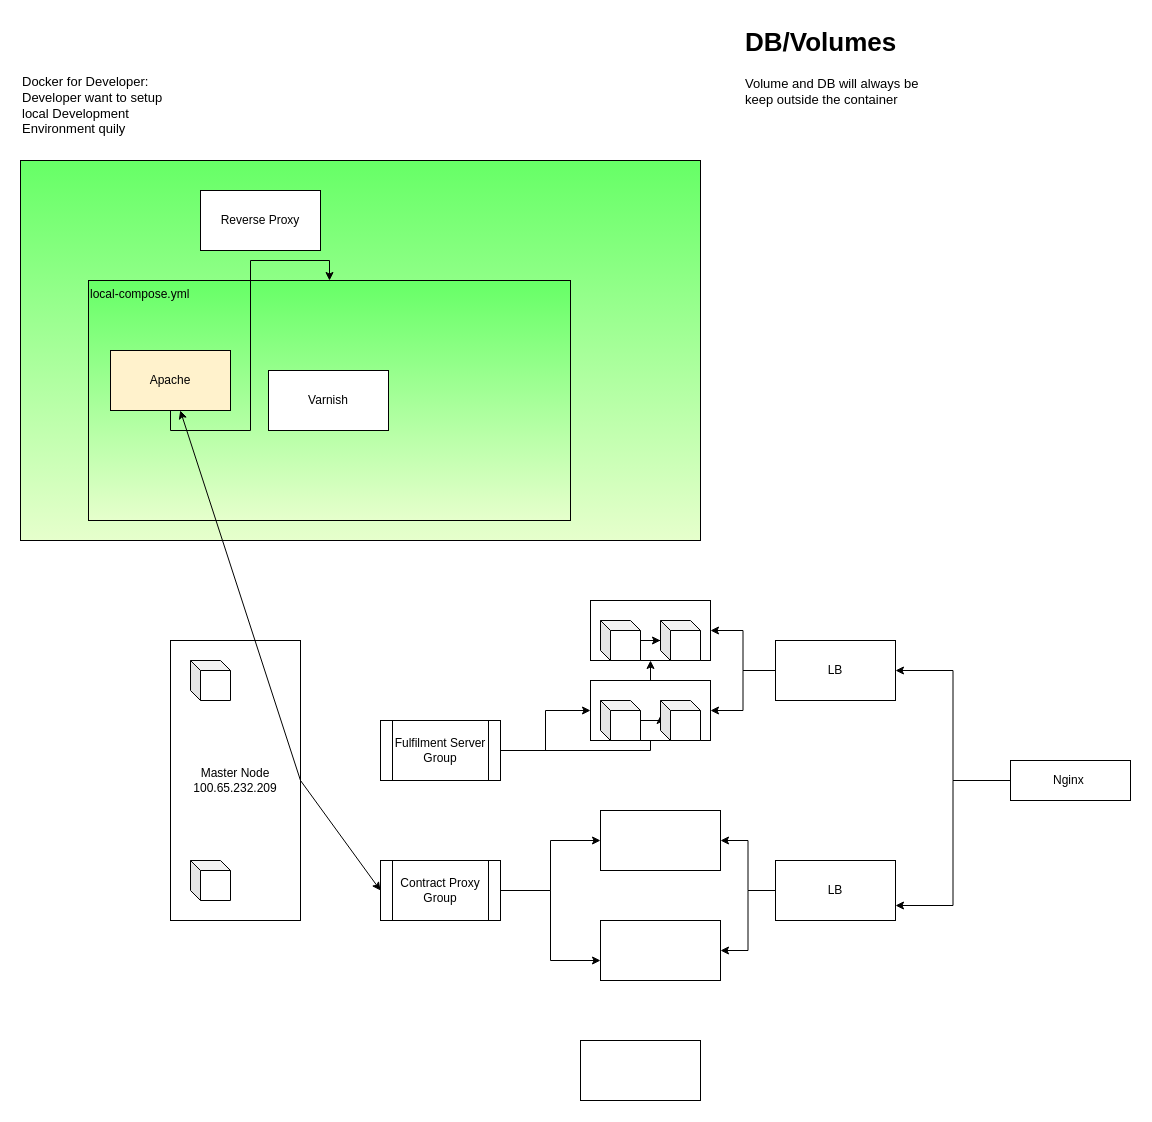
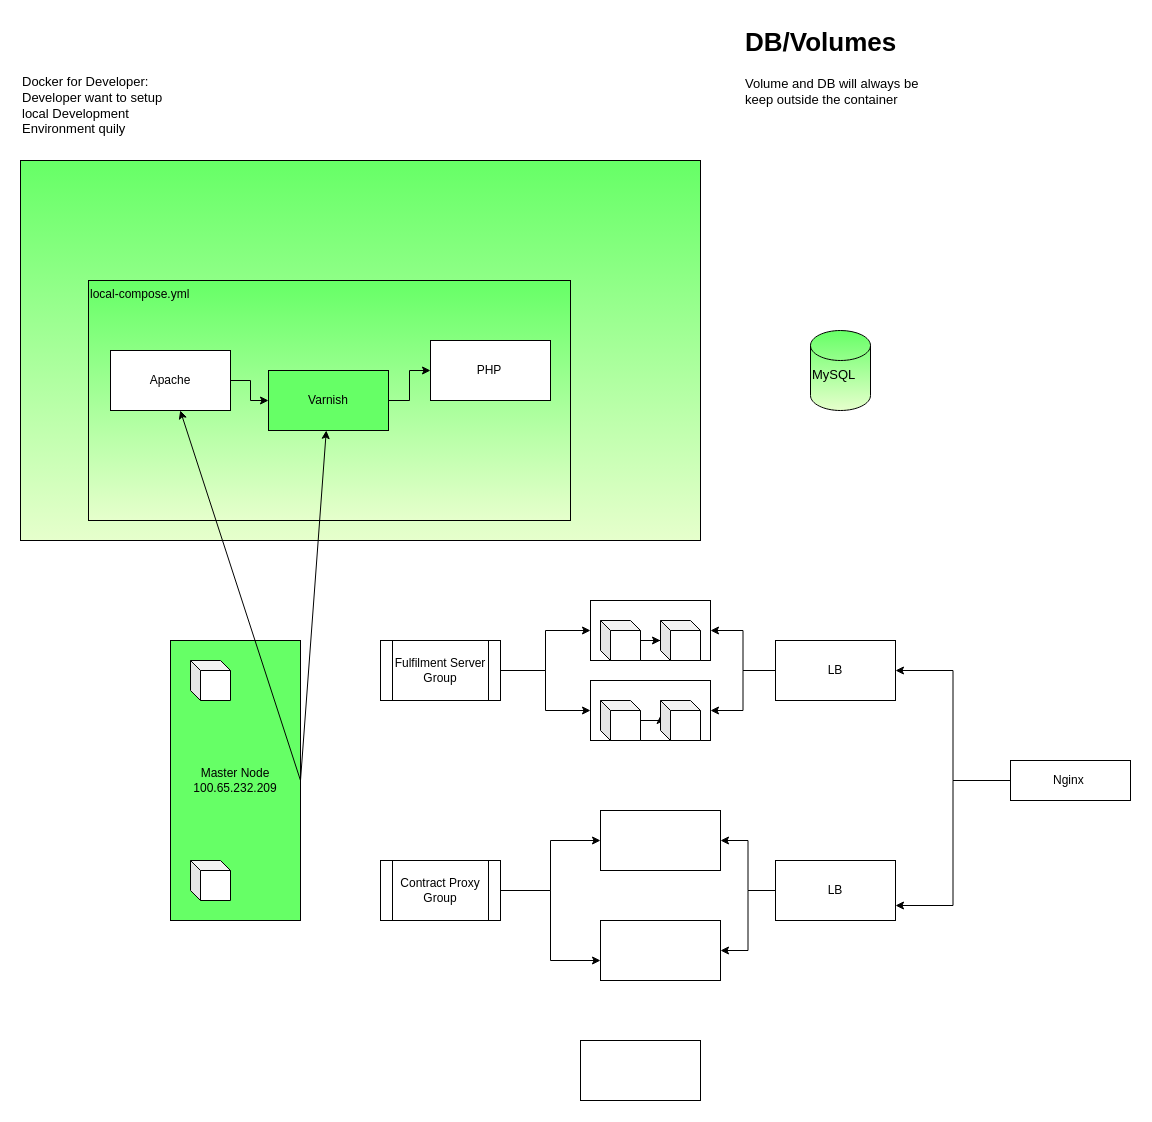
(261, 221) -> none
(251, 276) -> (242, 381)
none -> (491, 371)
none -> (841, 371)
(171, 381) -> (171, 381)
none -> (410, 390)
(329, 401) -> (329, 401)
(441, 751) -> (441, 671)
(236, 781) -> (236, 781)
(339, 833) -> (313, 608)
